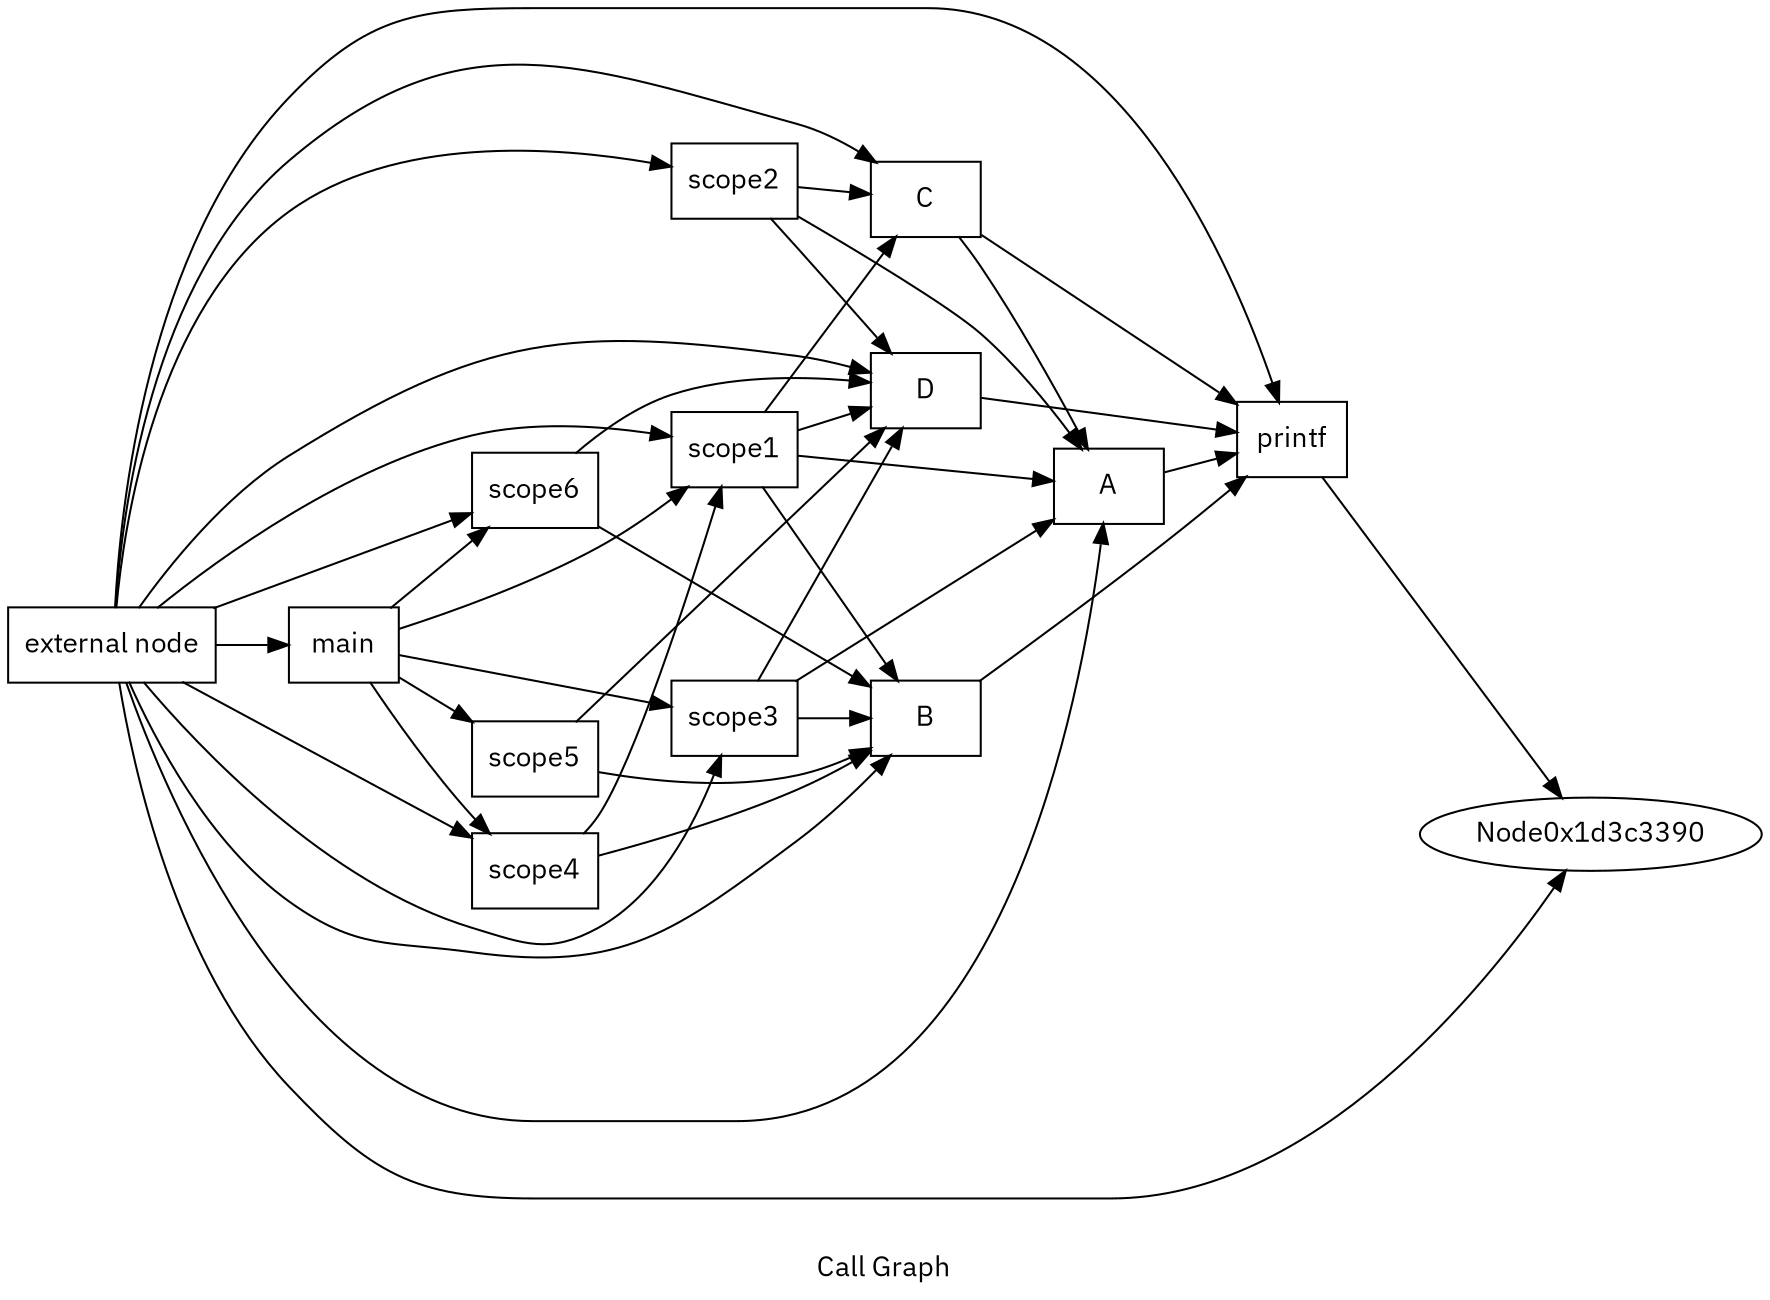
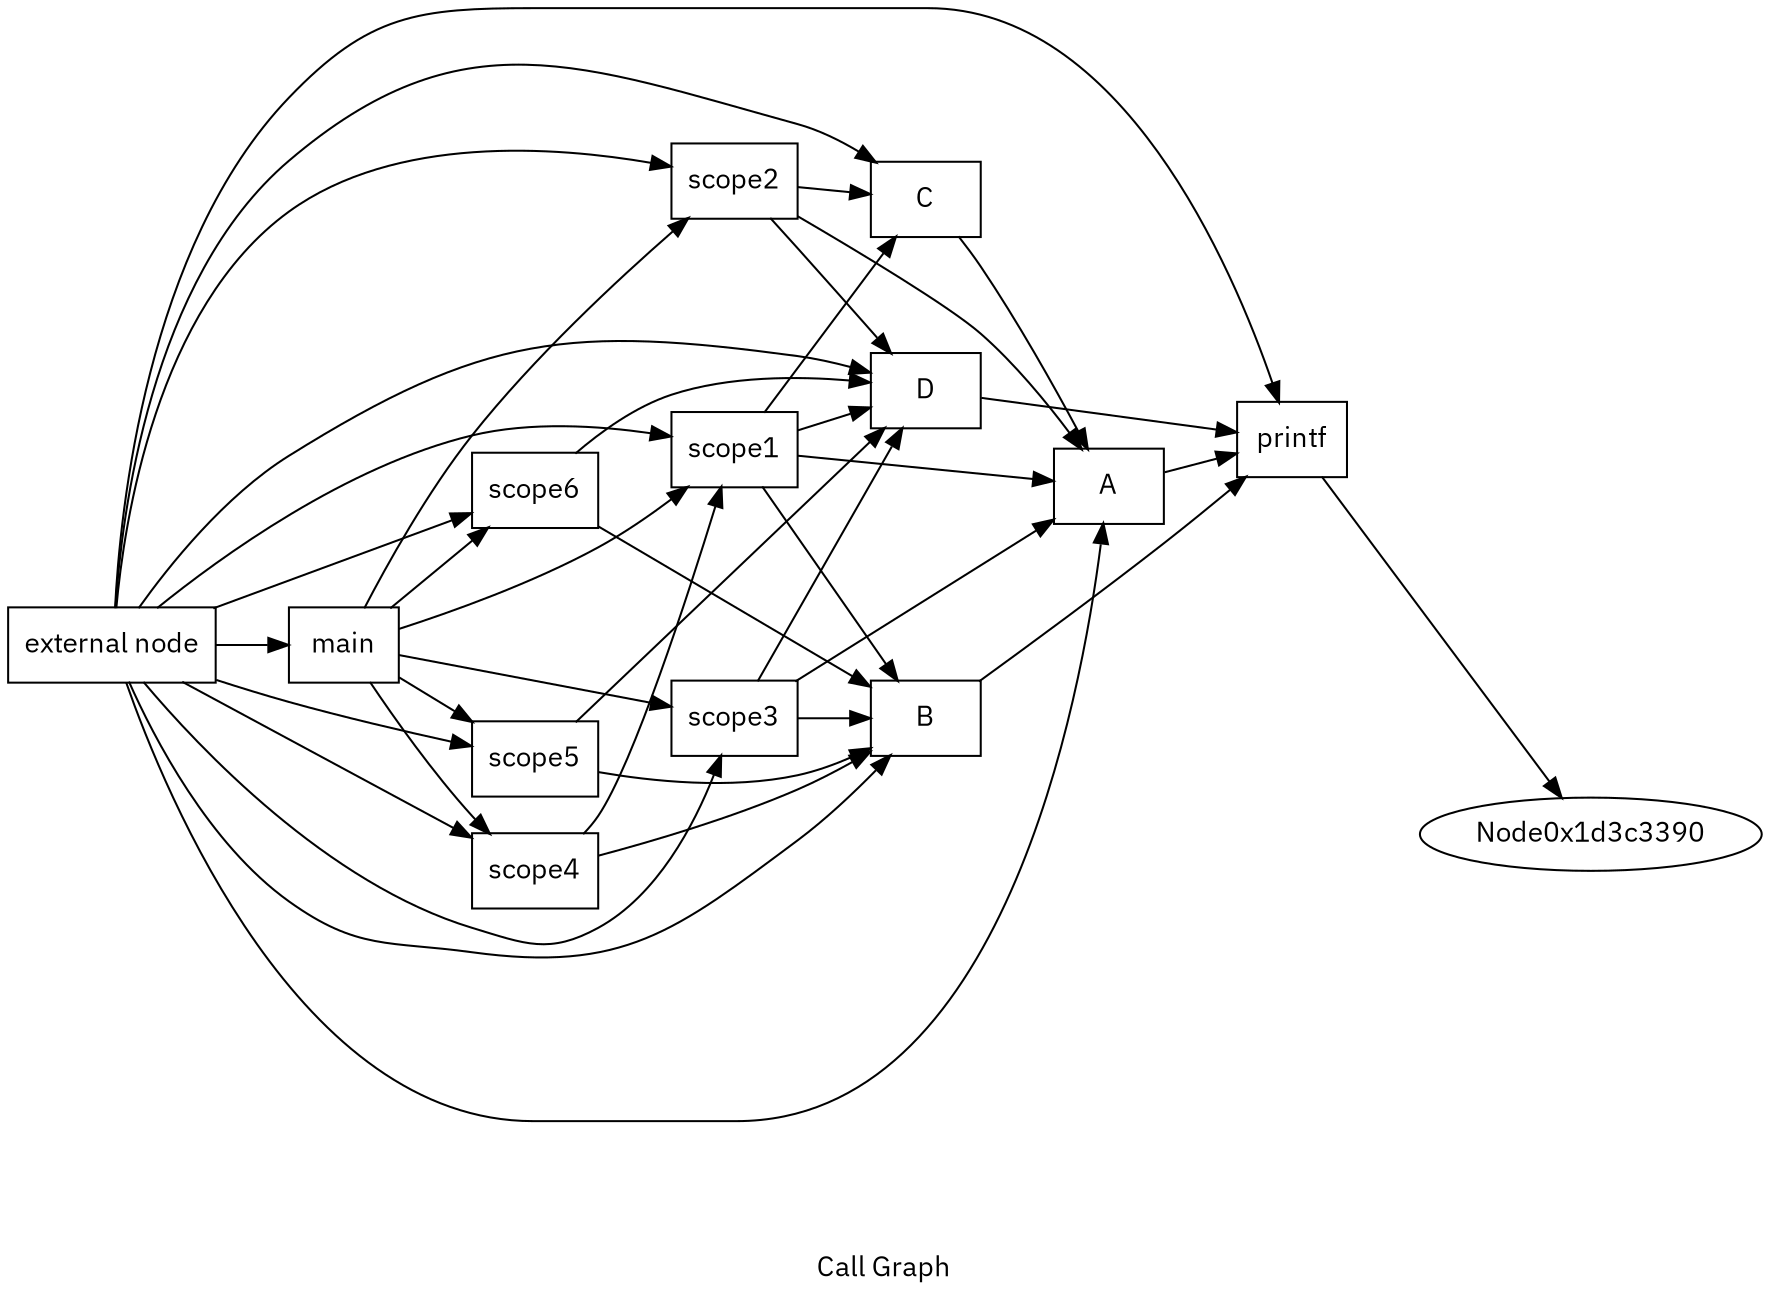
(1100, 314) -> none
none -> (498, 404)
(740, 1198) -> (333, 714)
